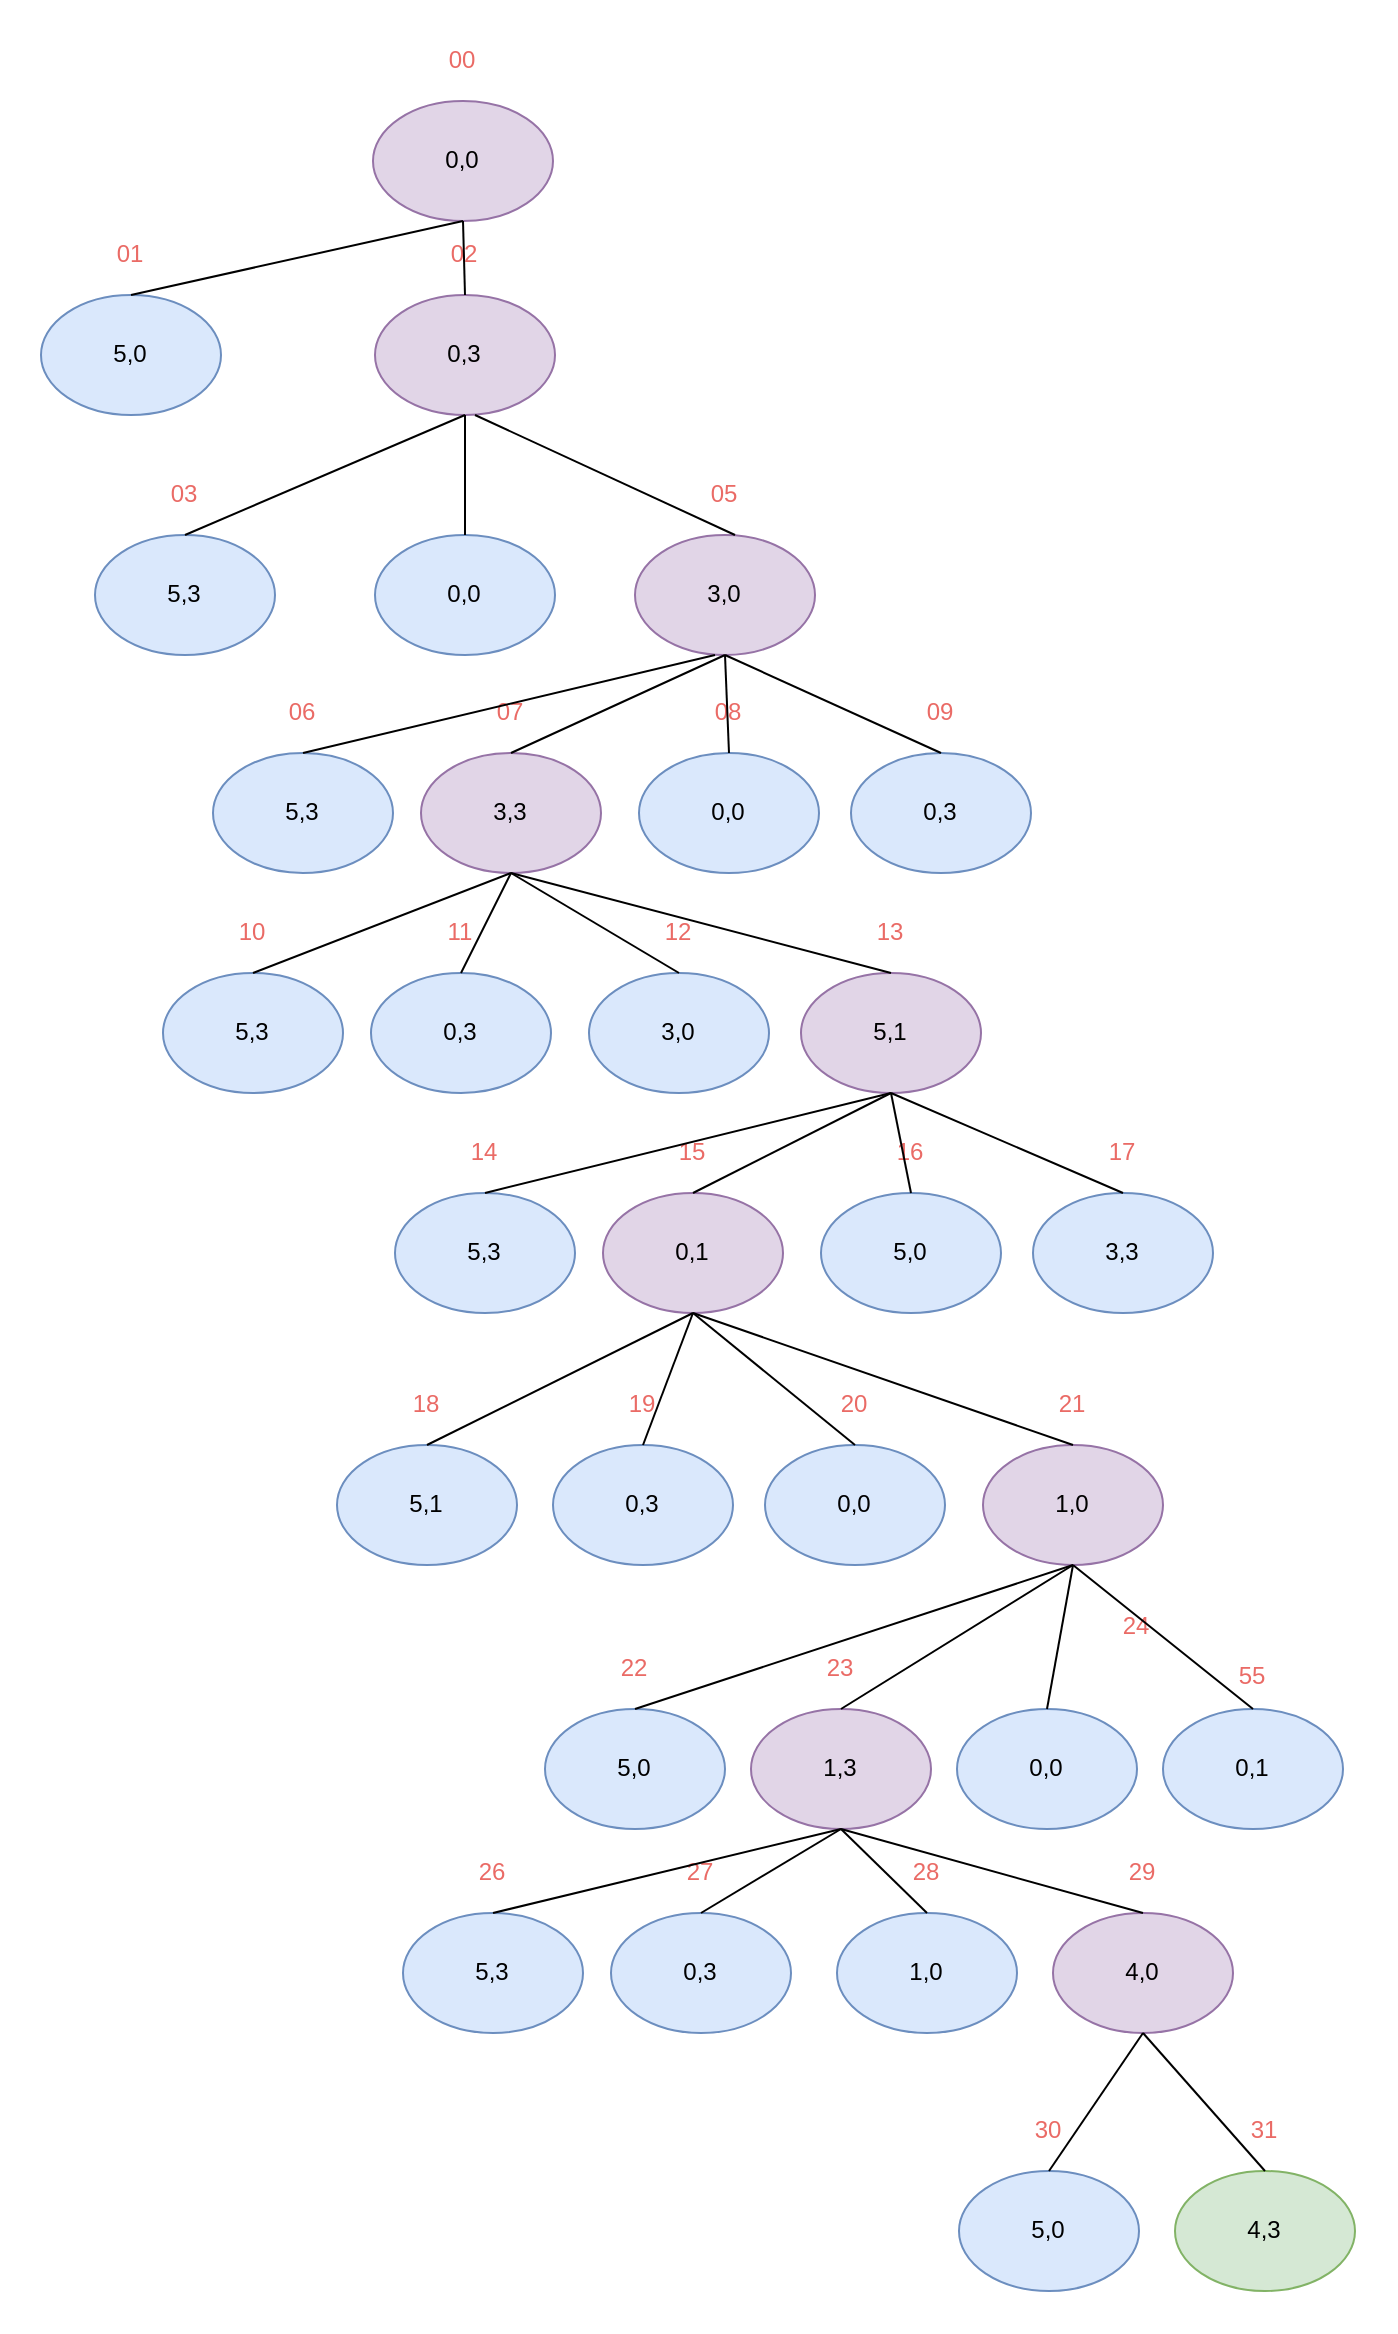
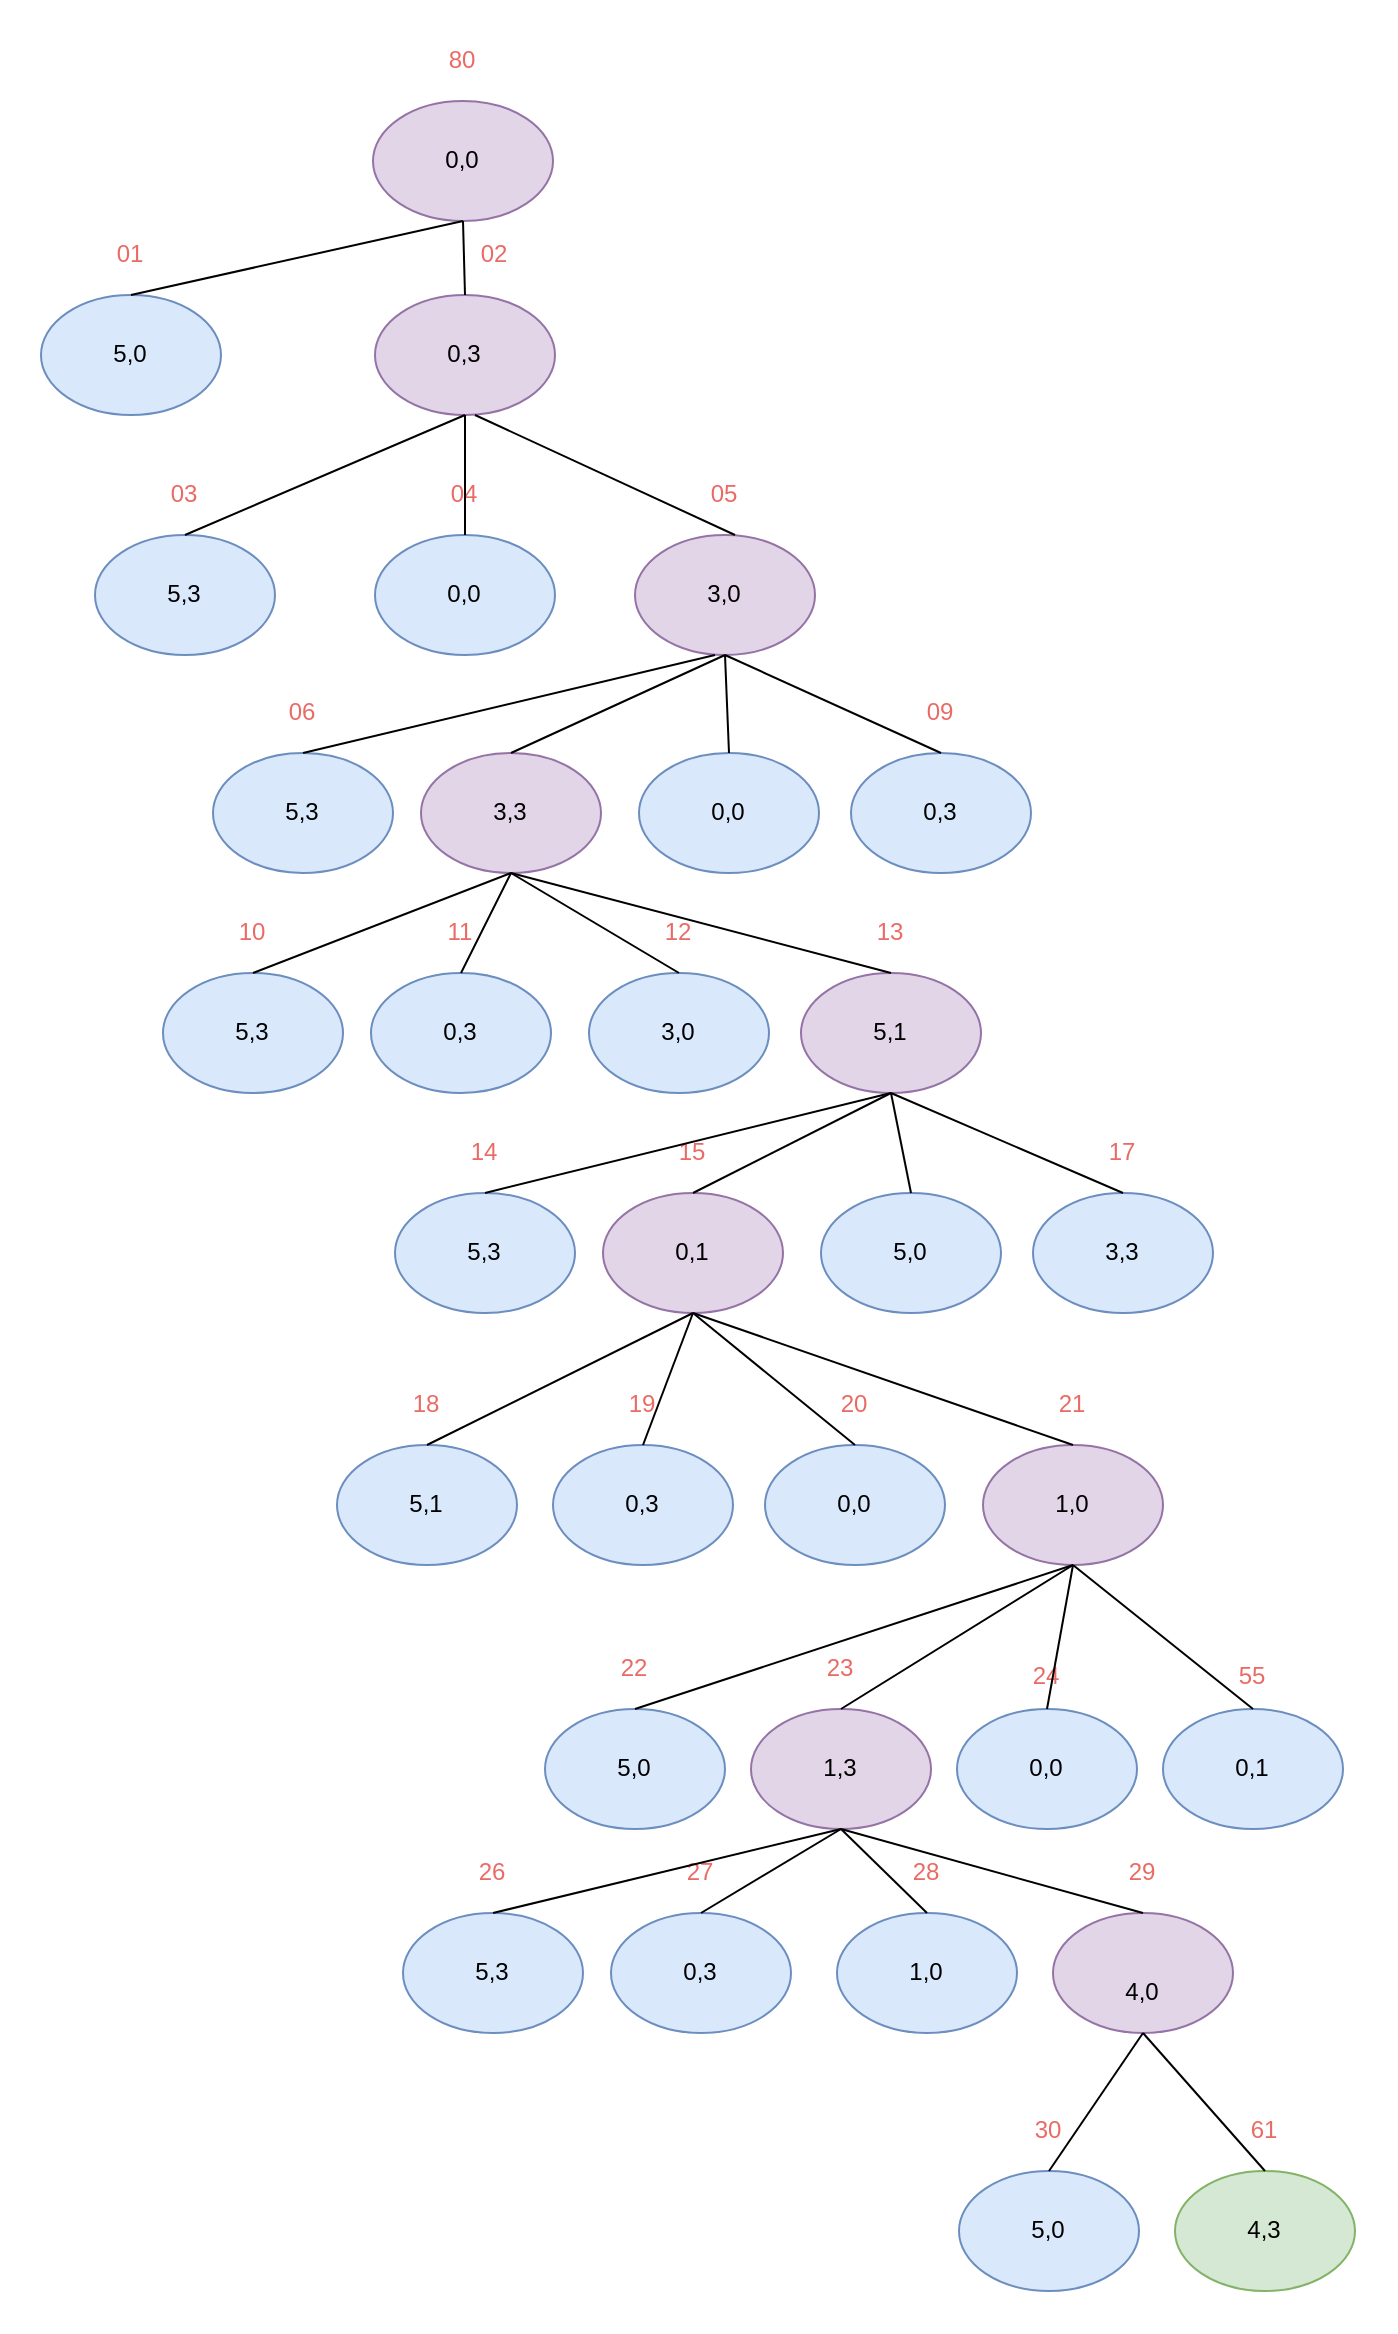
(463, 61) -> (463, 61)
(465, 255) -> (495, 255)
none -> (465, 495)
(511, 713) -> none
(729, 713) -> none
(911, 1153) -> none
(1137, 1627) -> (1047, 1677)
(1143, 1973) -> (1143, 1993)
(1265, 2131) -> (1265, 2131)
